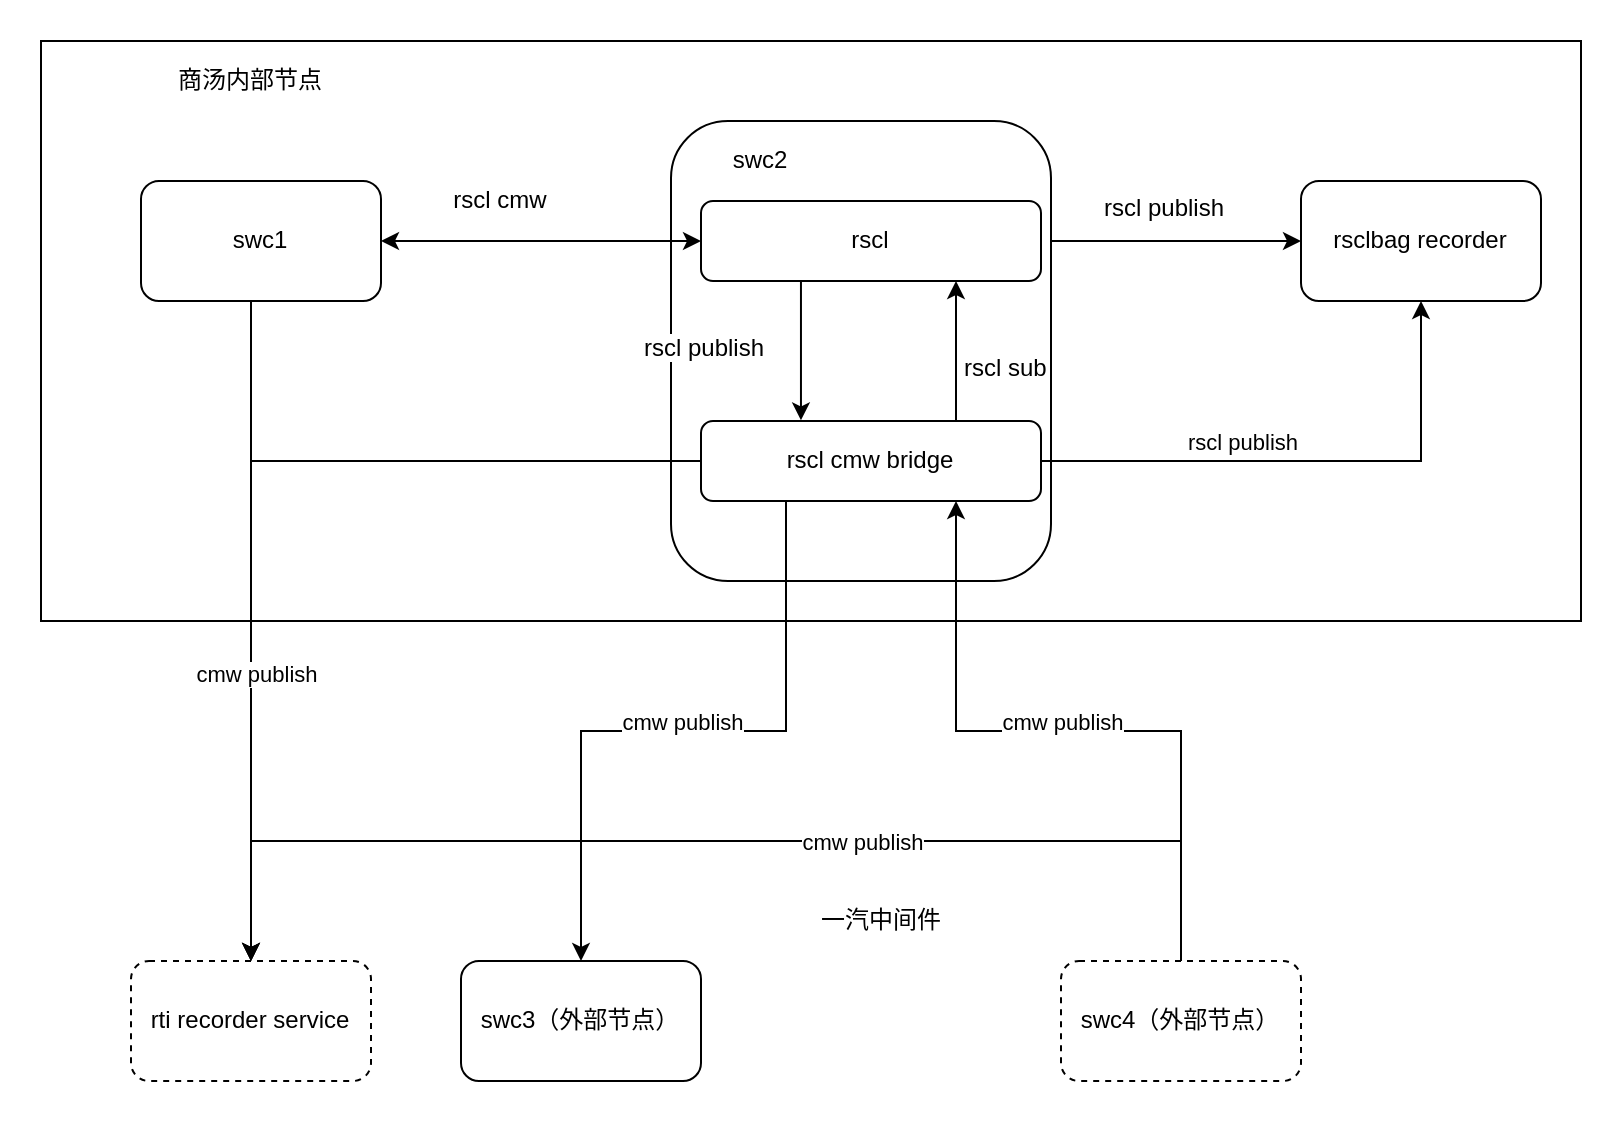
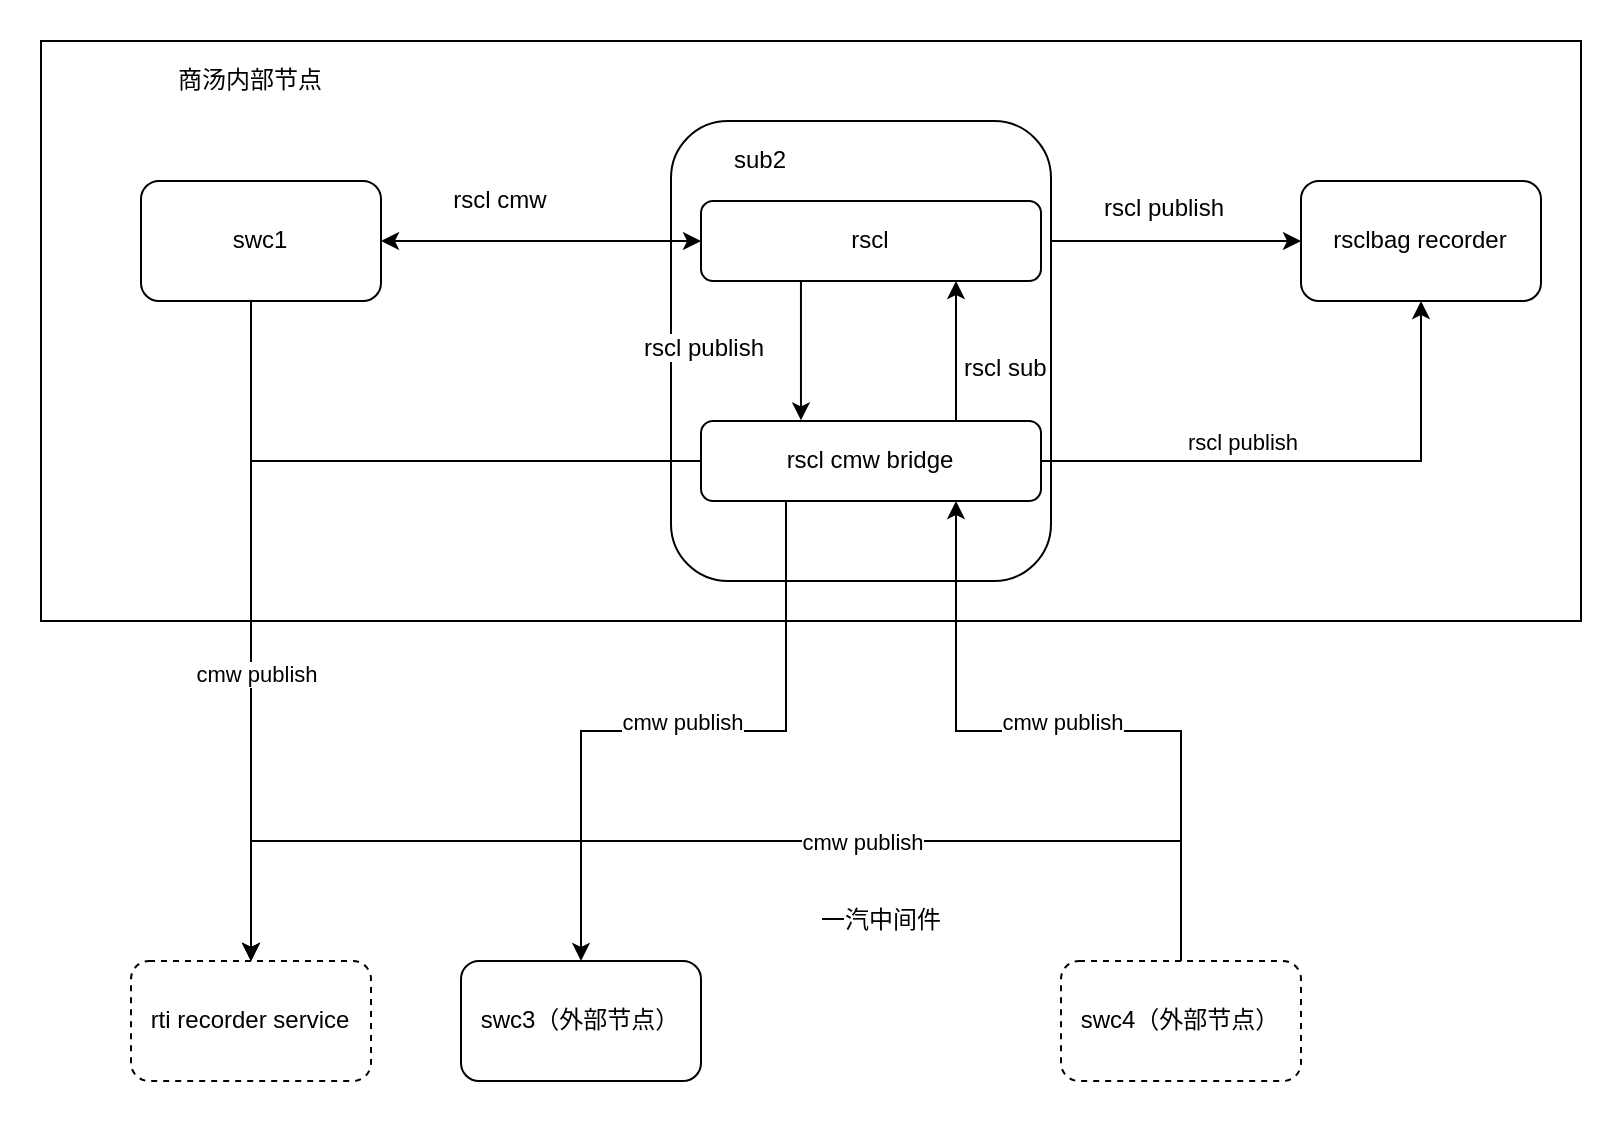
(761, 161) -> (761, 161)
